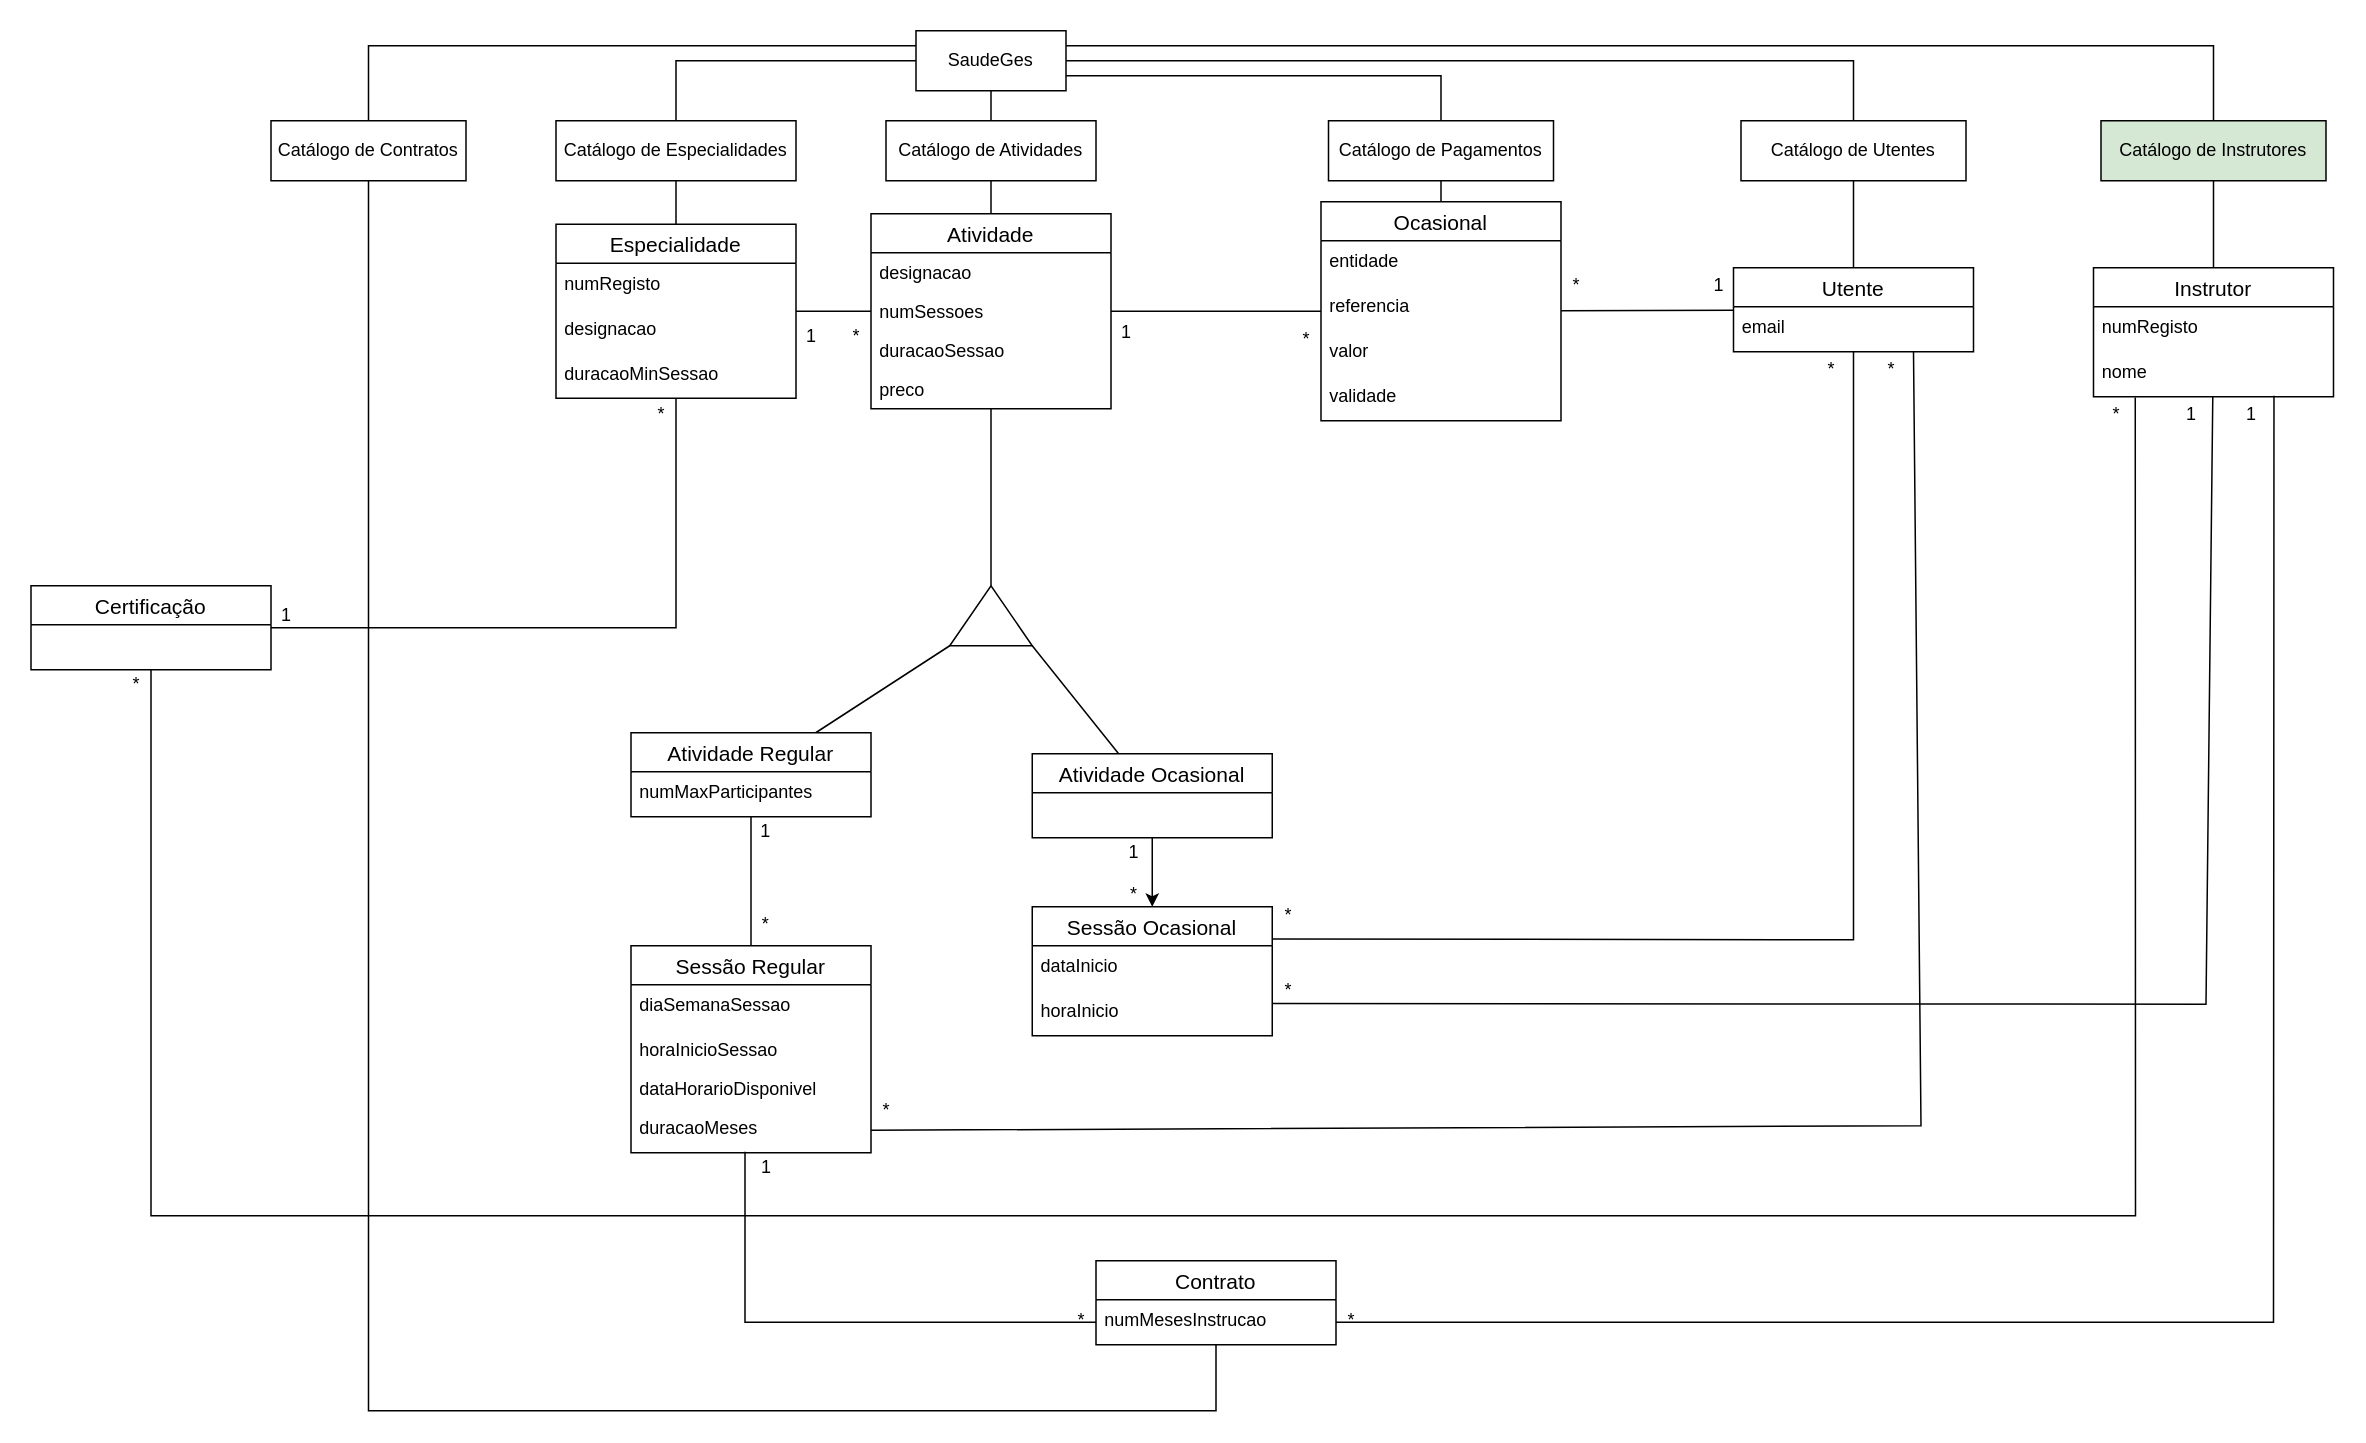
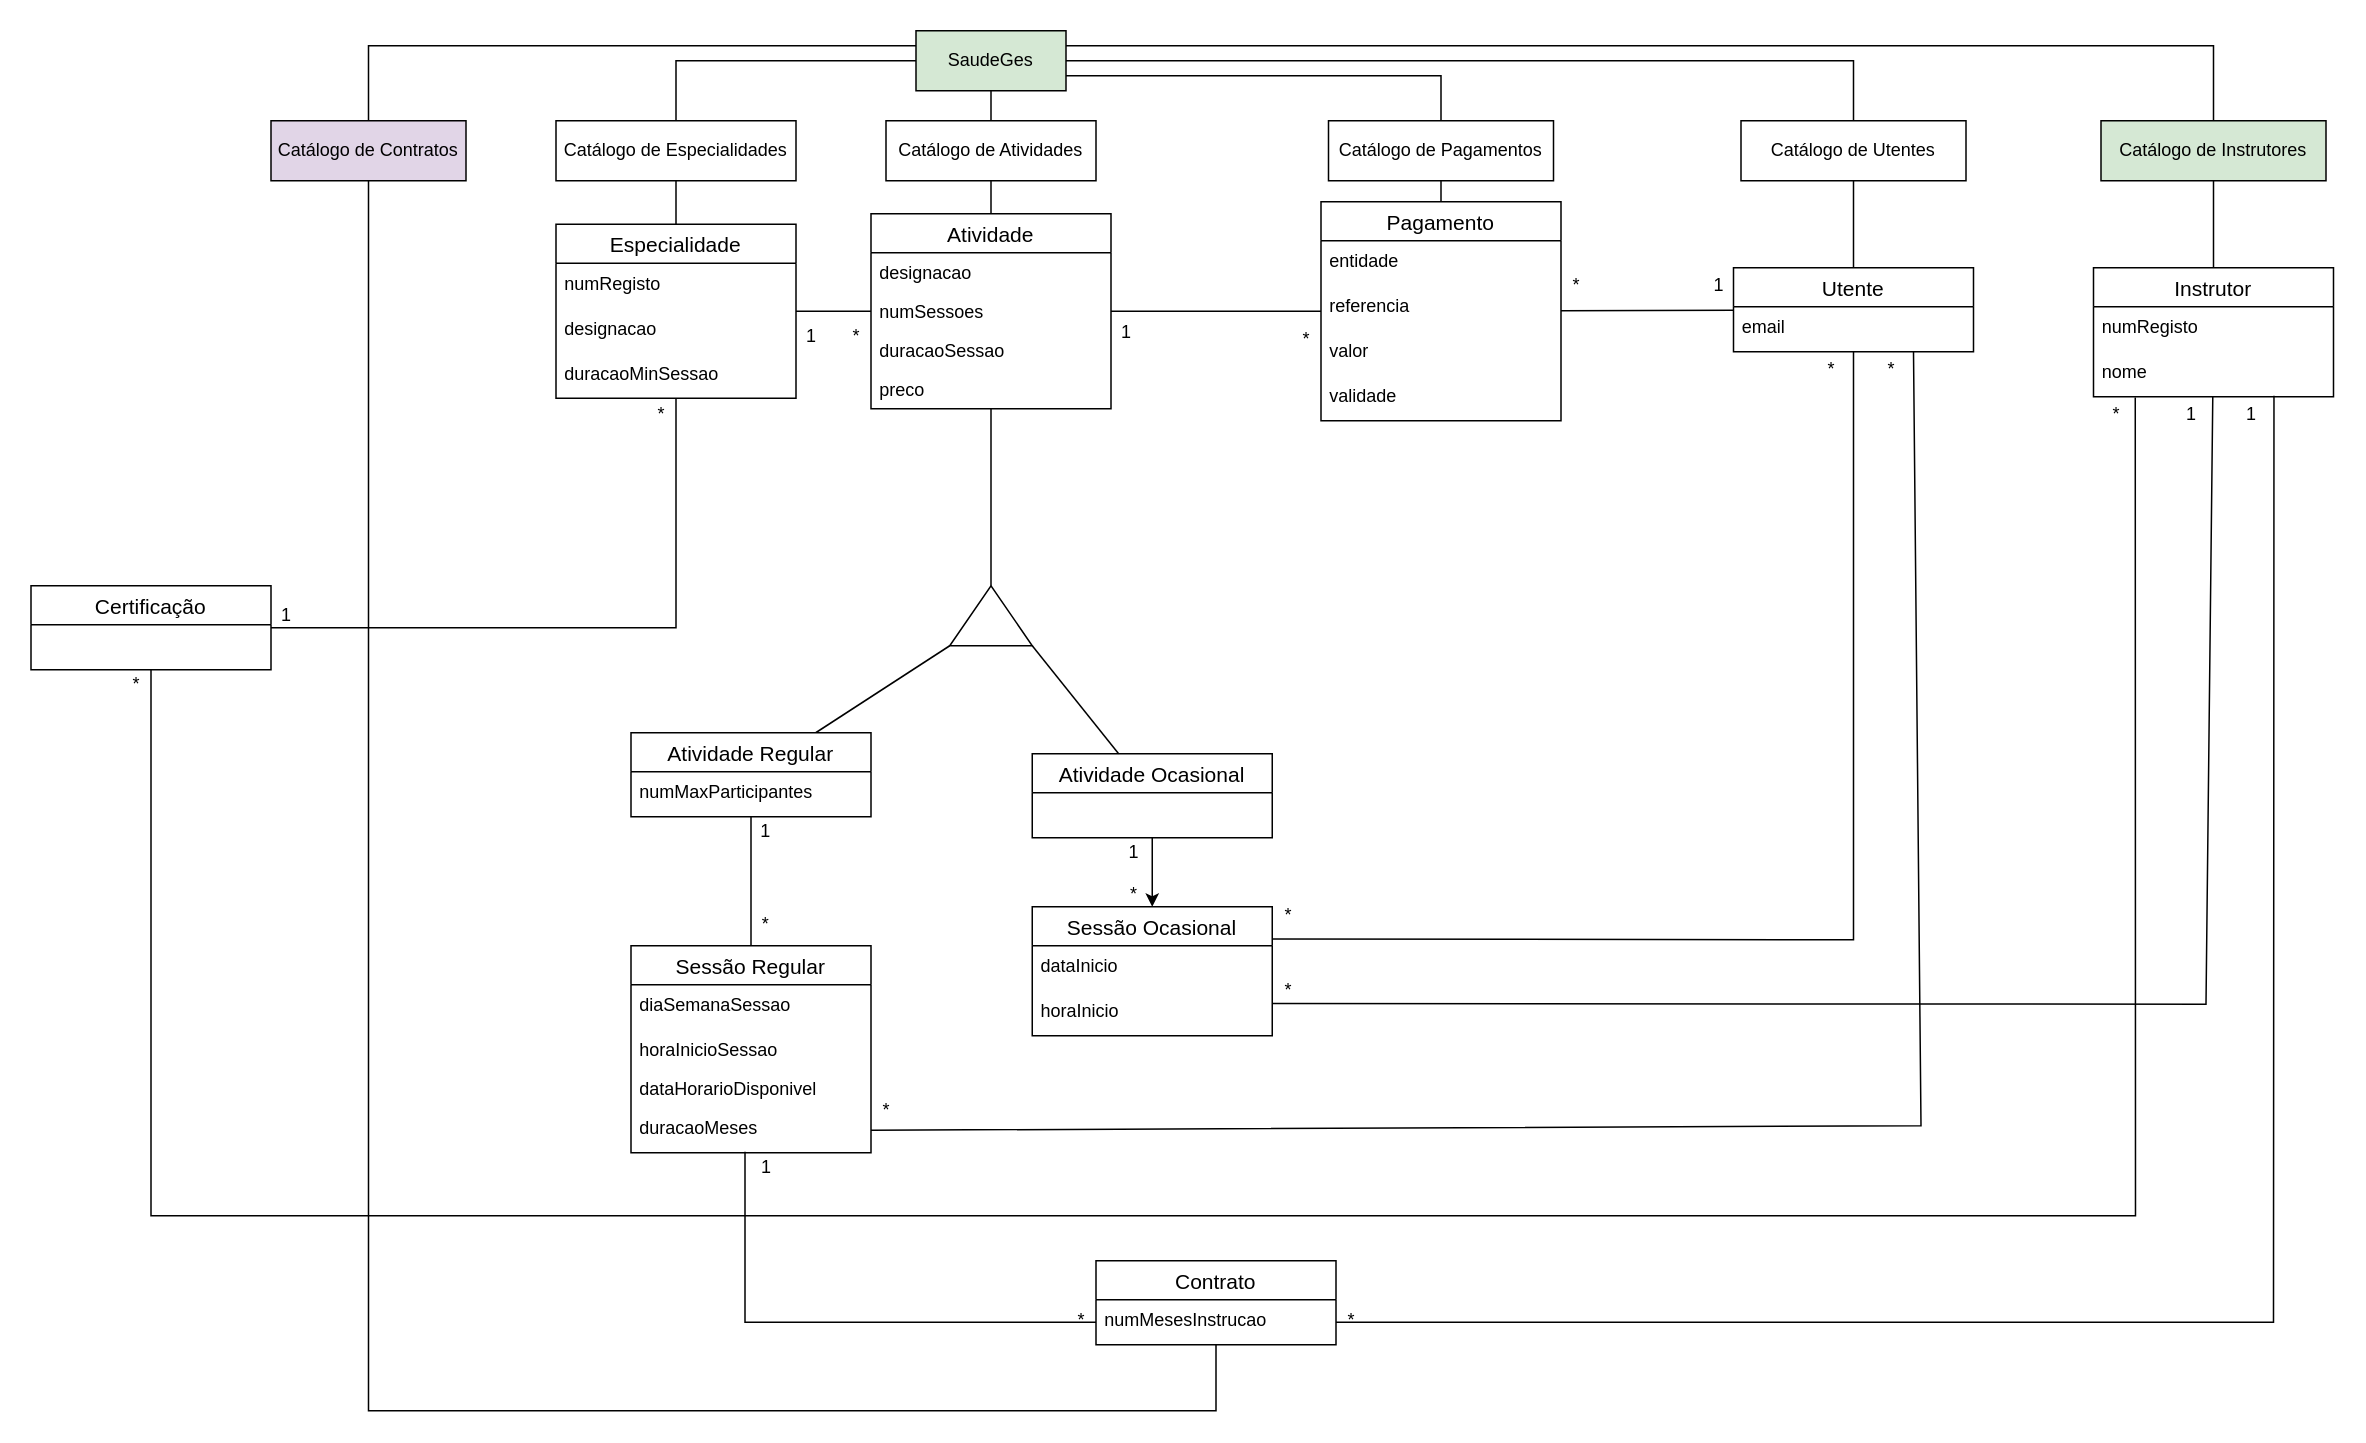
(991, 61) -> (991, 61)
(368, 151) -> (368, 151)
(1440, 223) -> (1440, 223)
